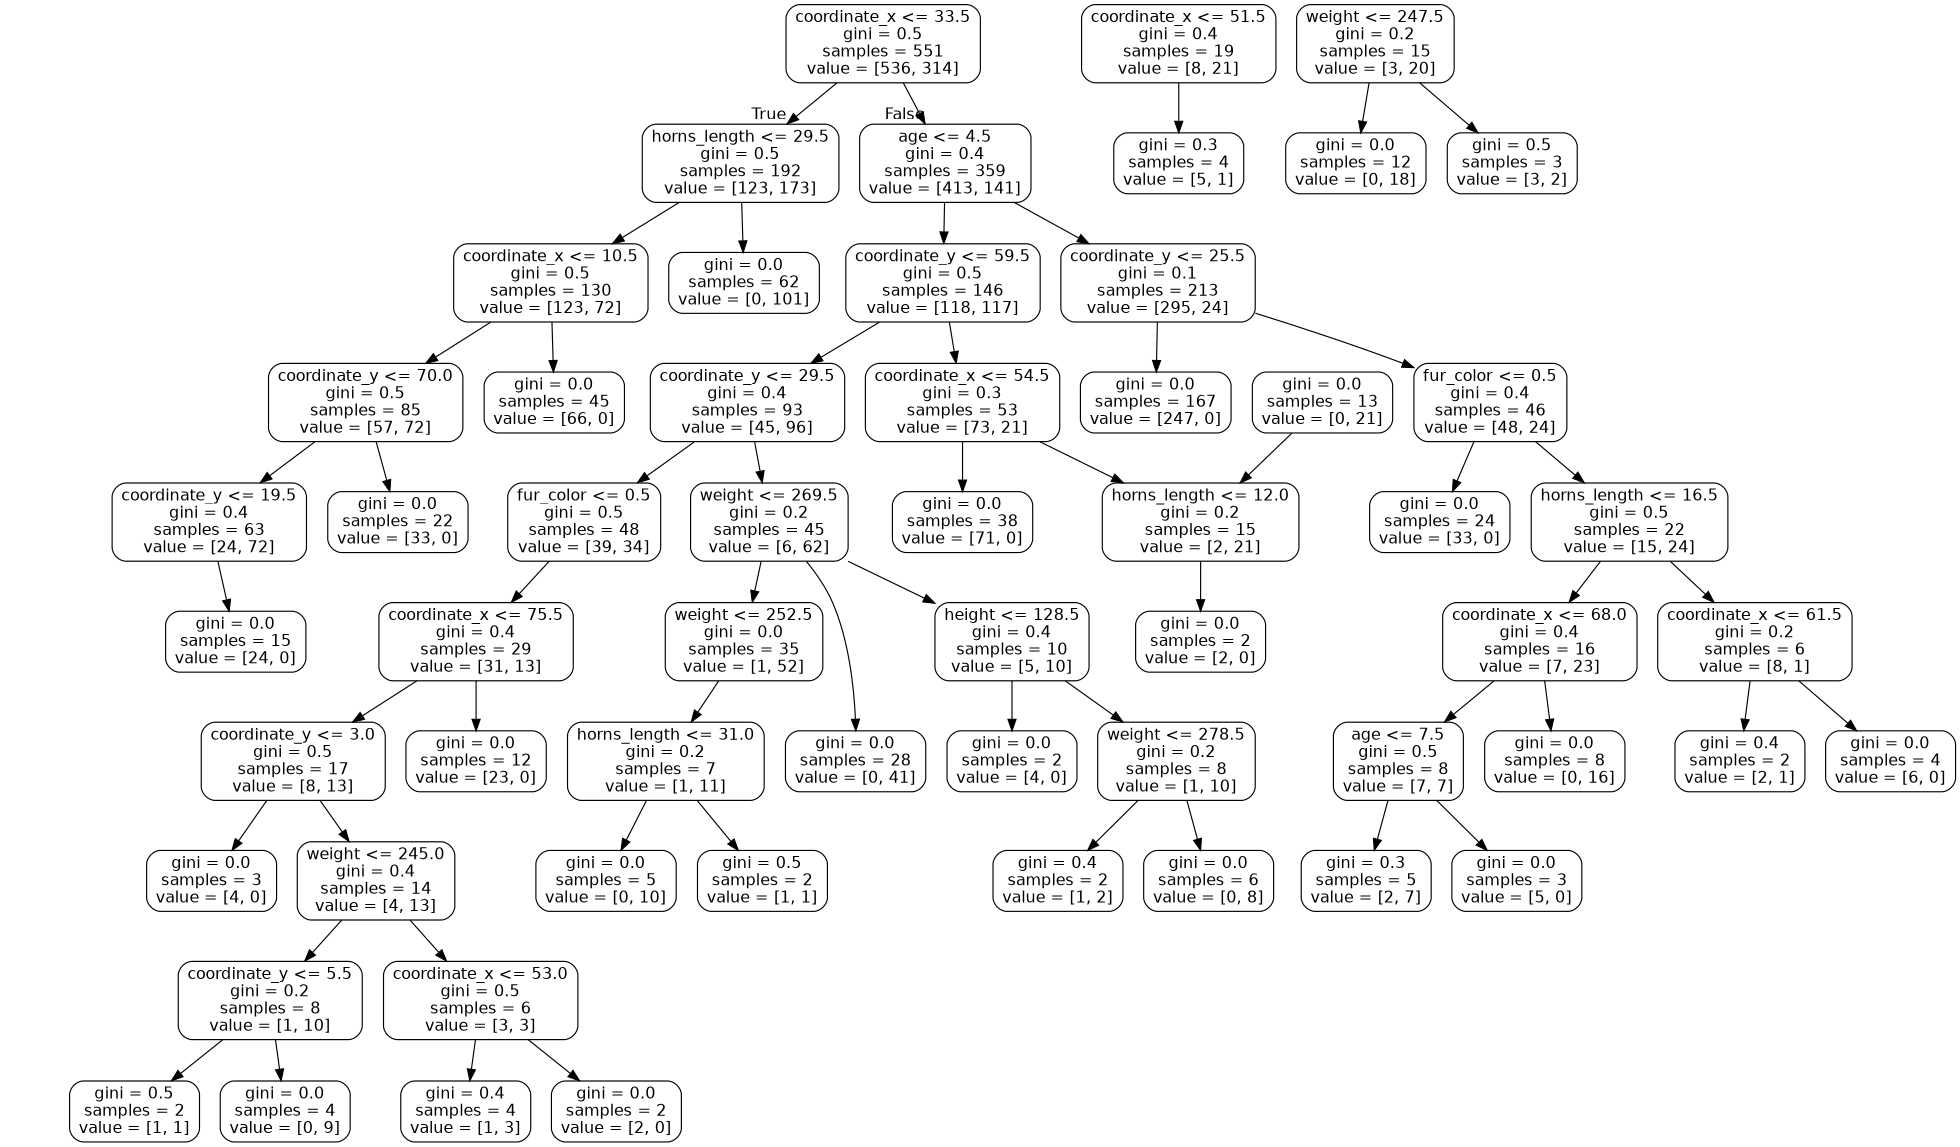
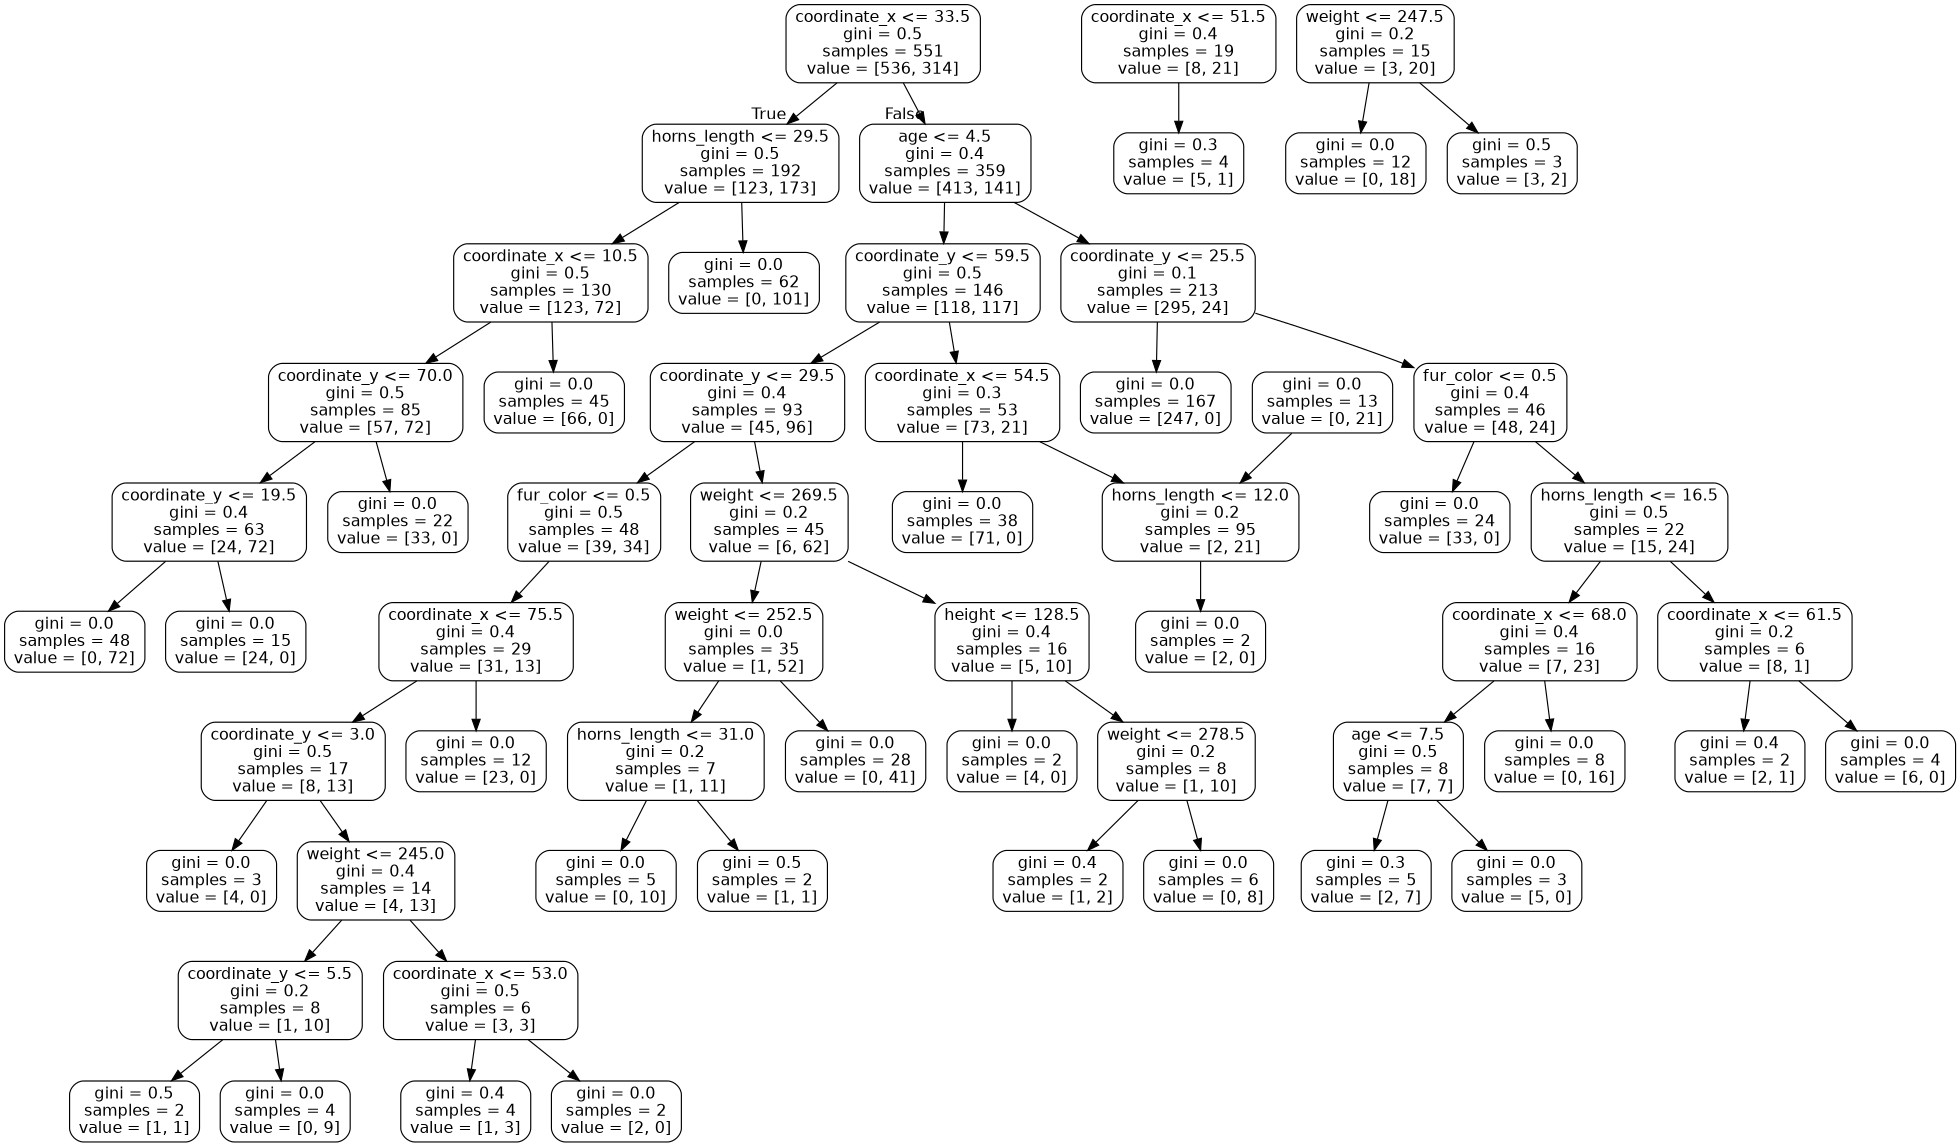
(1201, 522) -> (1201, 522)
(844, 636) -> (800, 702)
none -> (75, 642)
(1012, 642) -> (1012, 642)
